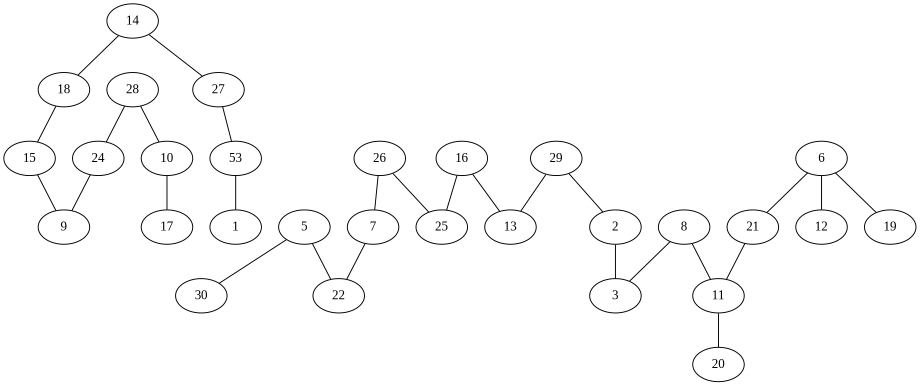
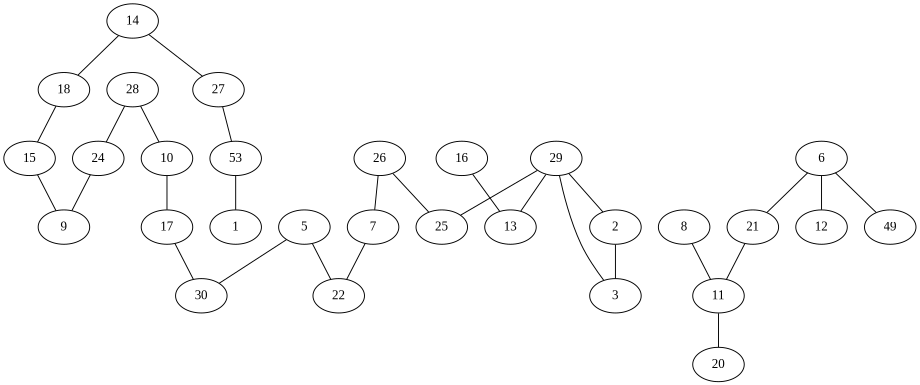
(452, 193) -> (499, 193)
(890, 227) -> (890, 227)
none -> (184, 261)
(650, 261) -> (575, 231)
